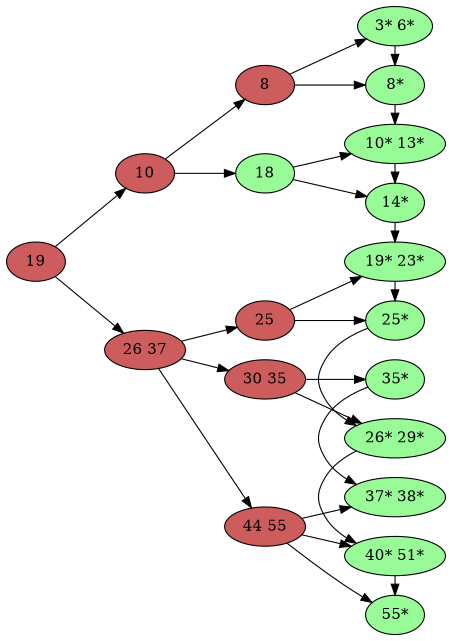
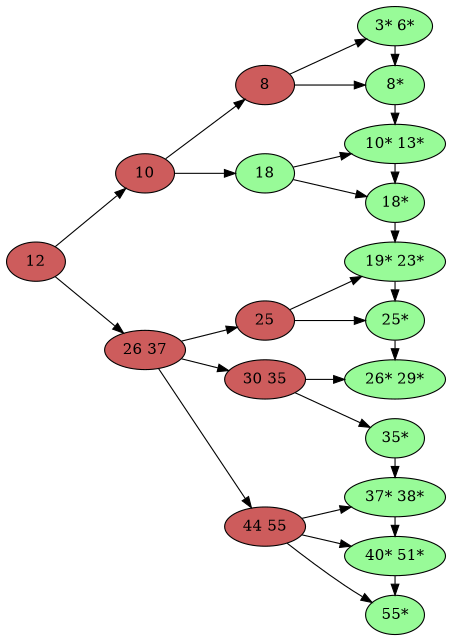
(395, 203) -> (395, 203)
(36, 262) -> (36, 262)
(319, 492) -> (395, 521)
